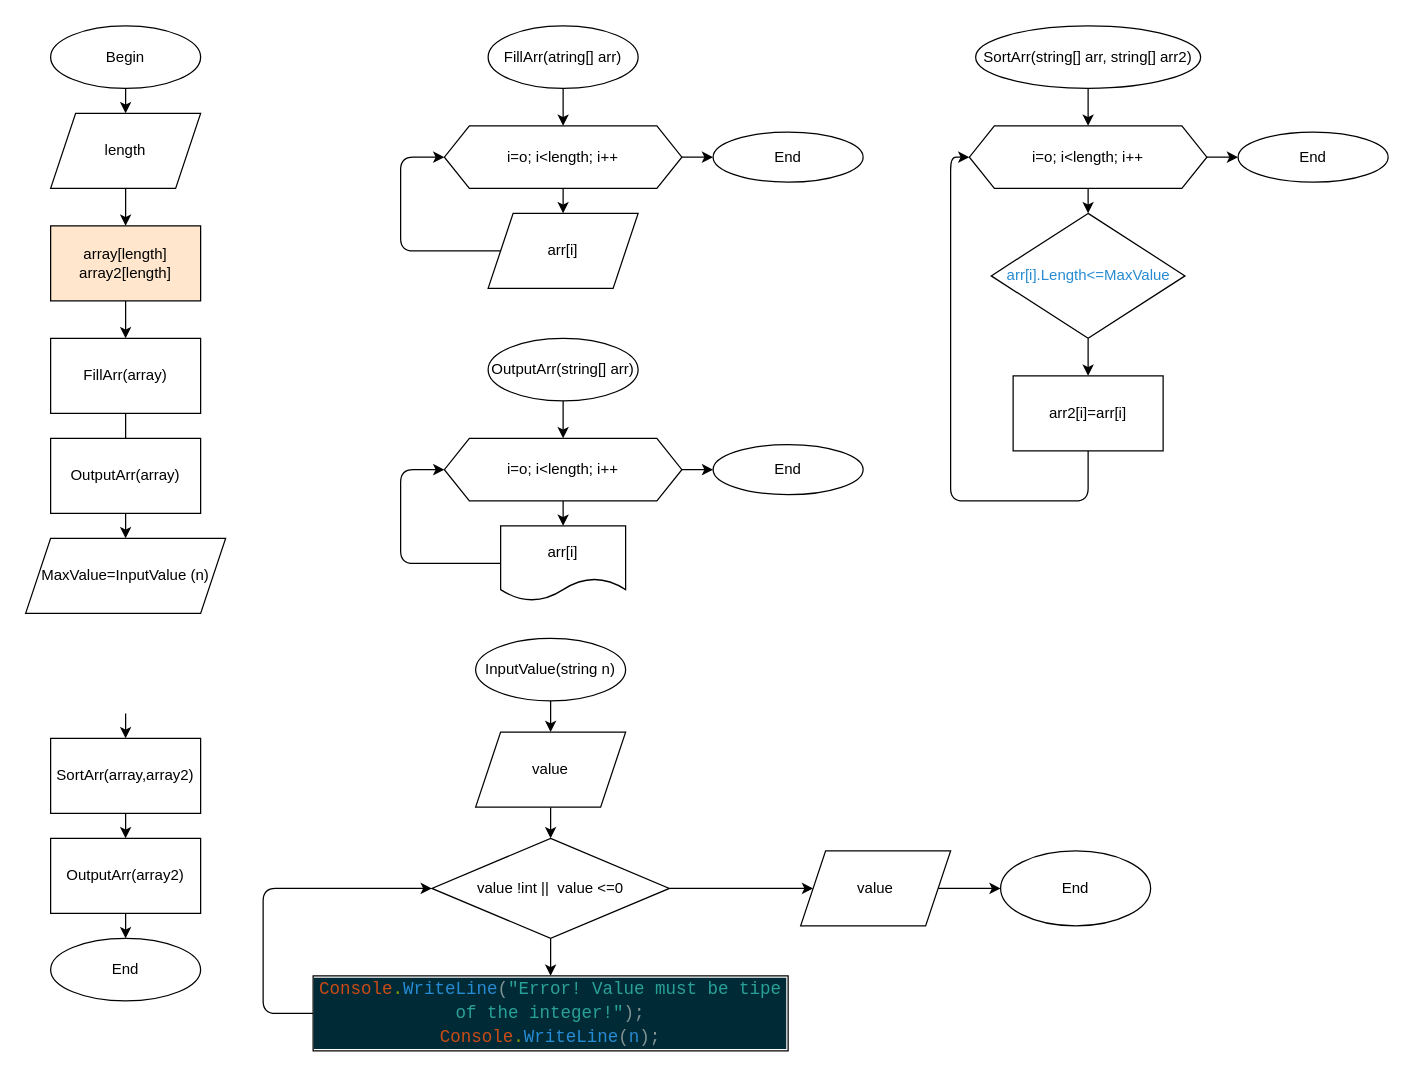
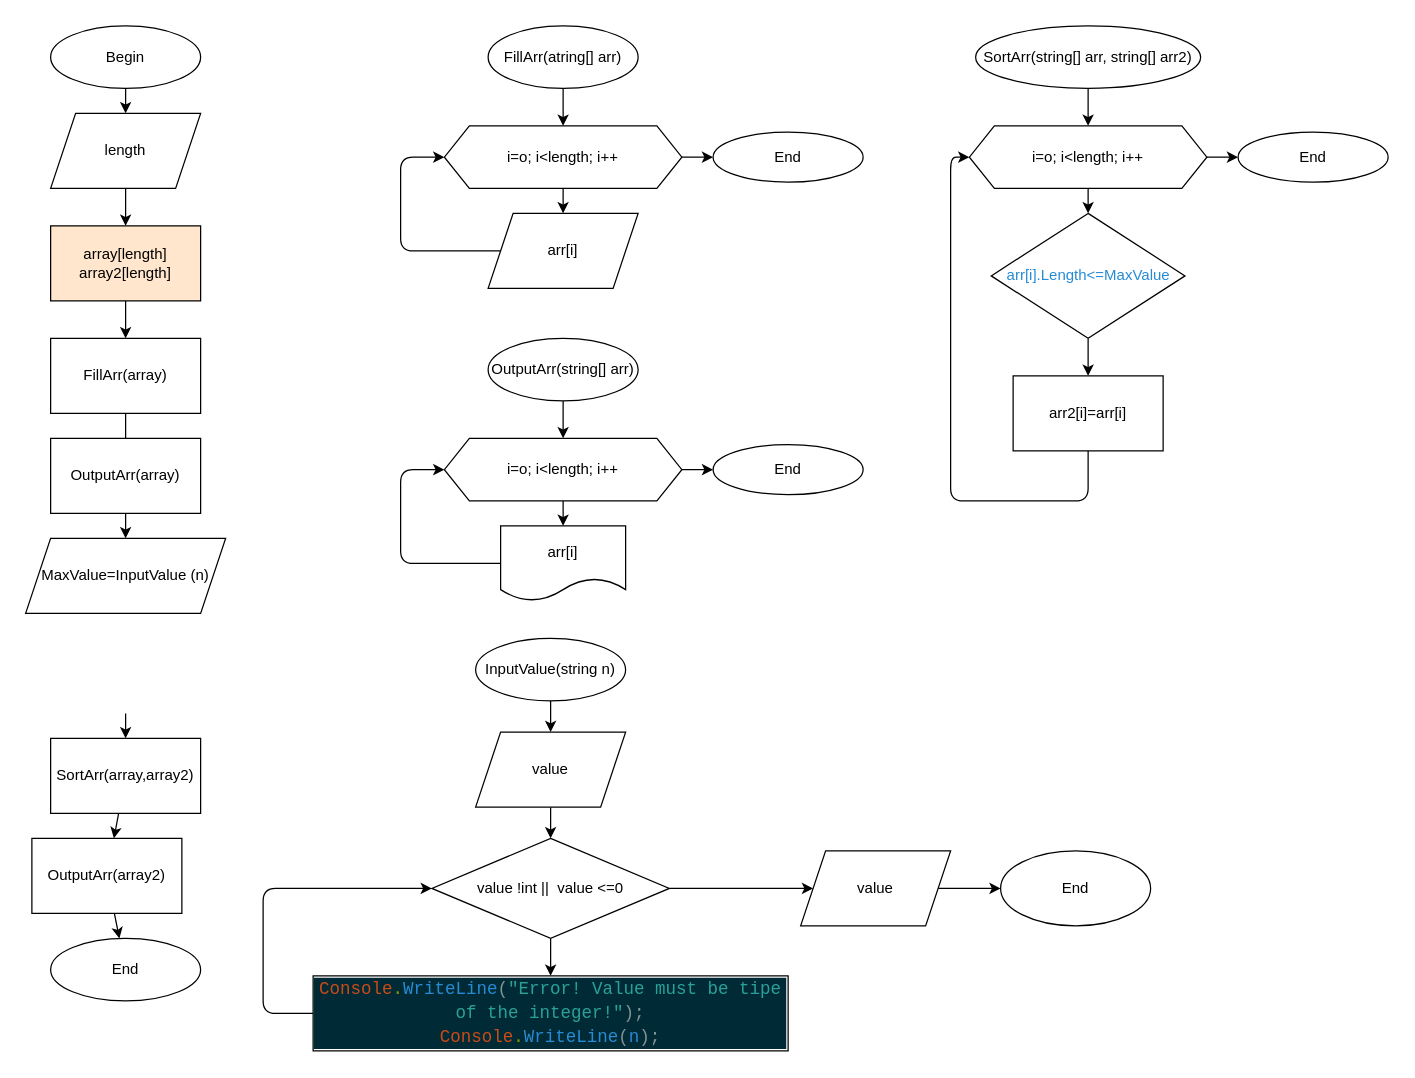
(126, 876) -> (107, 876)
